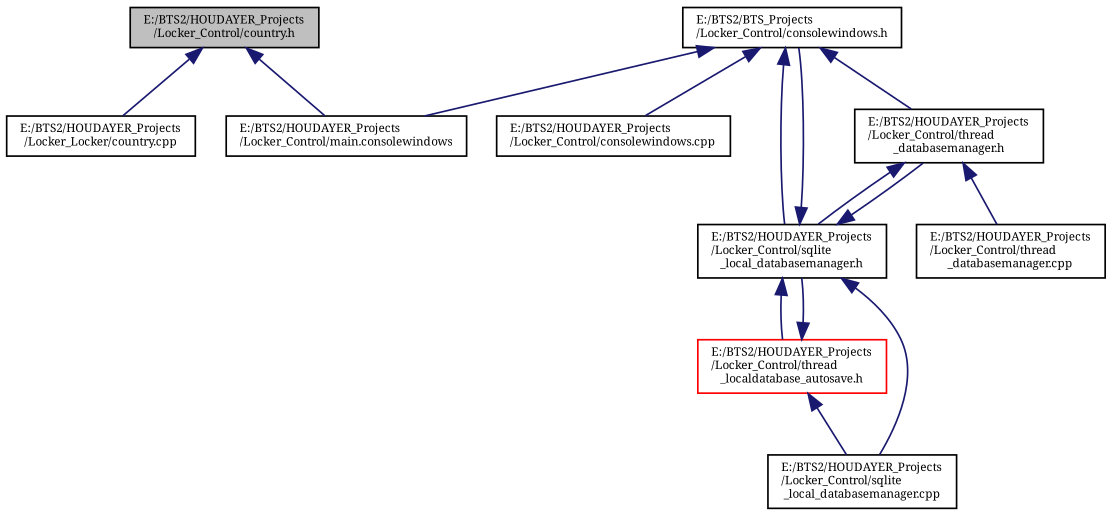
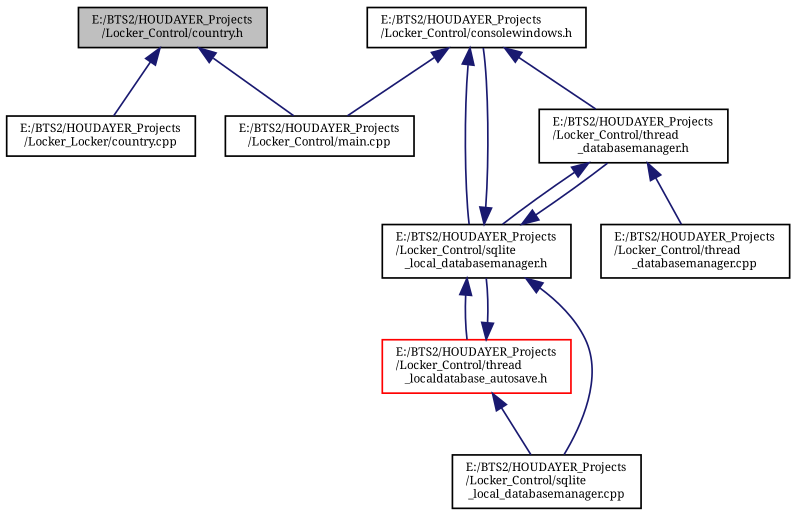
(792, 28) -> (477, 28)
(346, 136) -> (320, 136)
(614, 136) -> none
